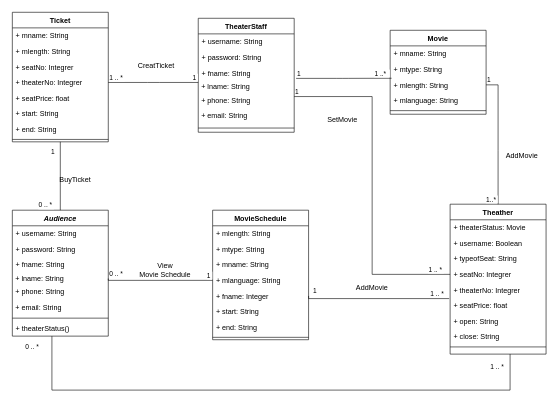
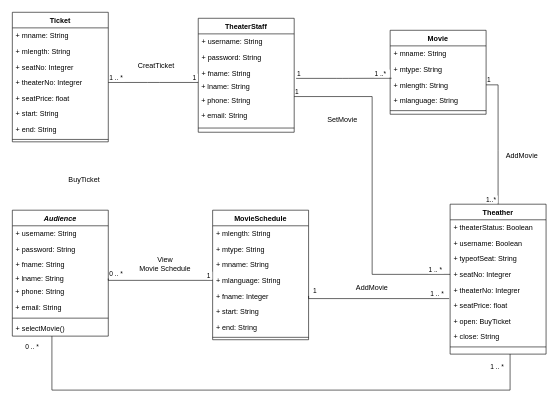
(60, 176) -> none
(75, 180) -> (84, 180)
(494, 228) -> (498, 228)
(165, 270) -> (165, 264)
(478, 322) -> (484, 322)
(49, 329) -> (43, 329)
